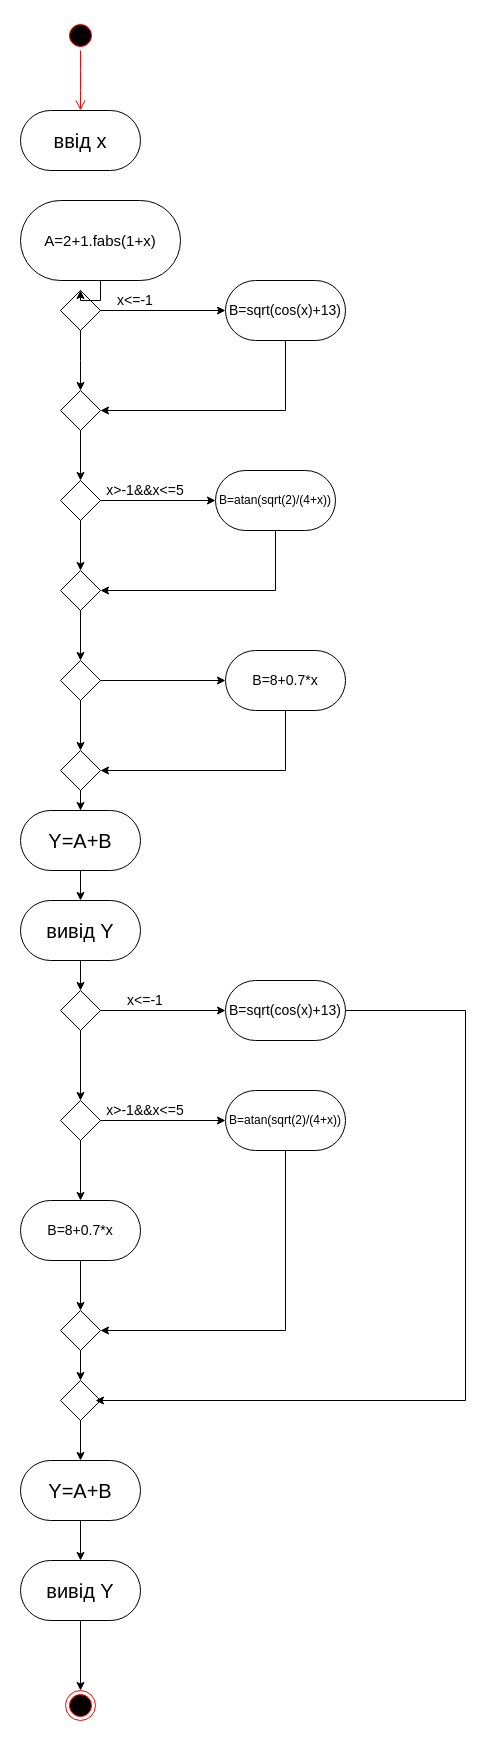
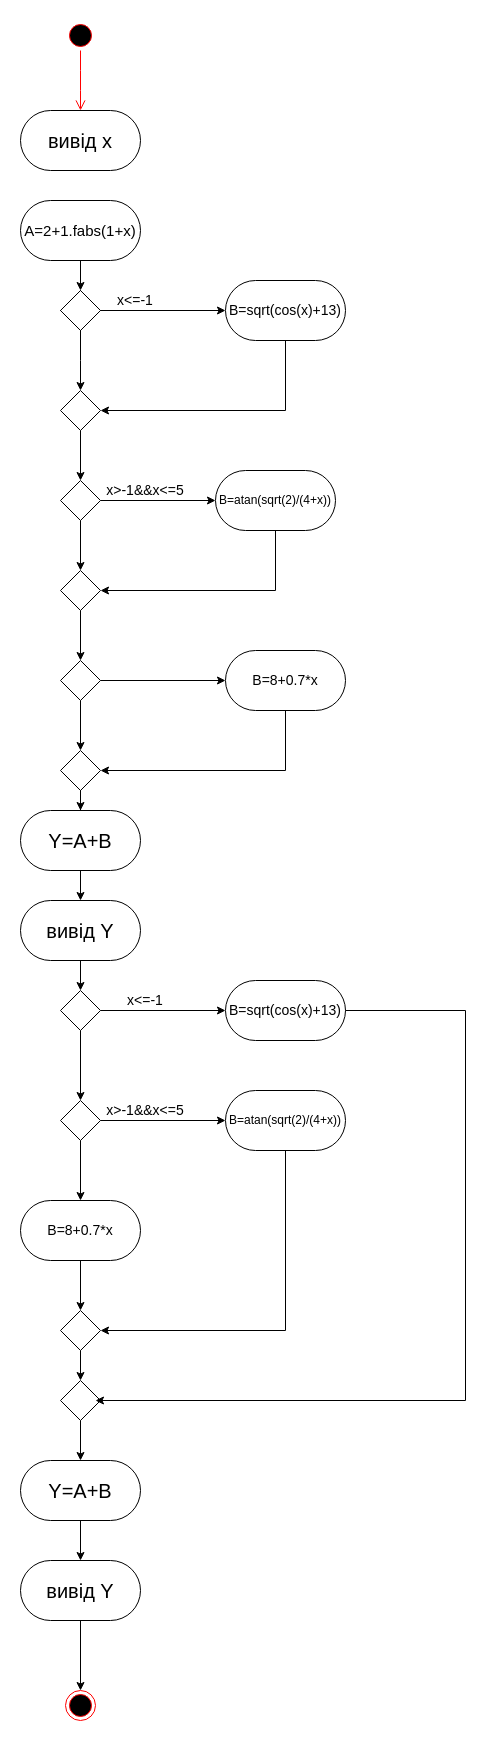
(81, 141) -> (81, 141)
(101, 241) -> (81, 231)
